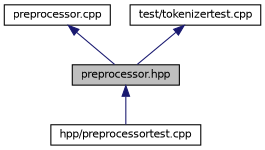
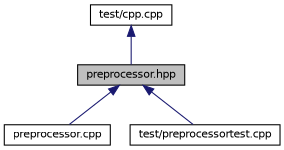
(195, 15) -> (131, 15)
(96, 48) -> (90, 108)
(126, 135) -> (205, 135)
